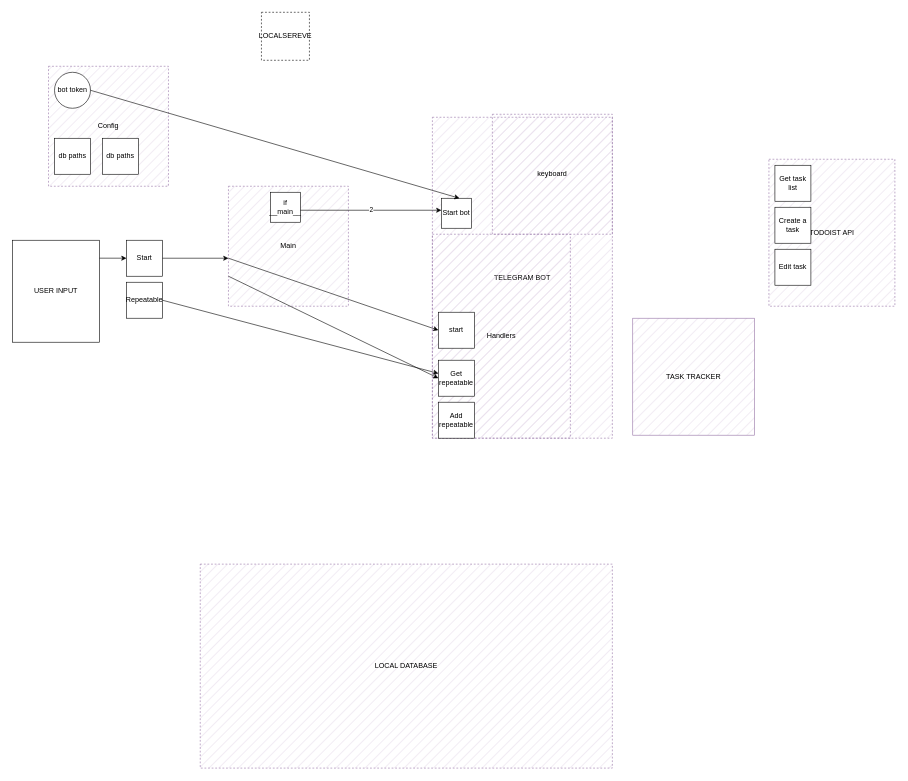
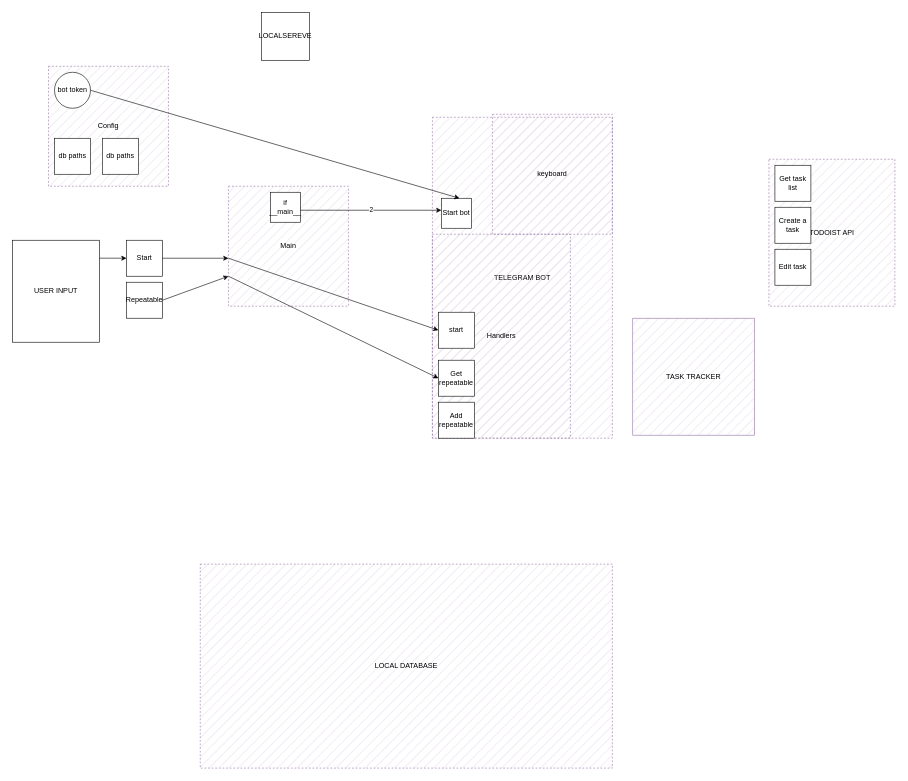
(285, 36) -> (285, 36)
(287, 333) -> (194, 289)
